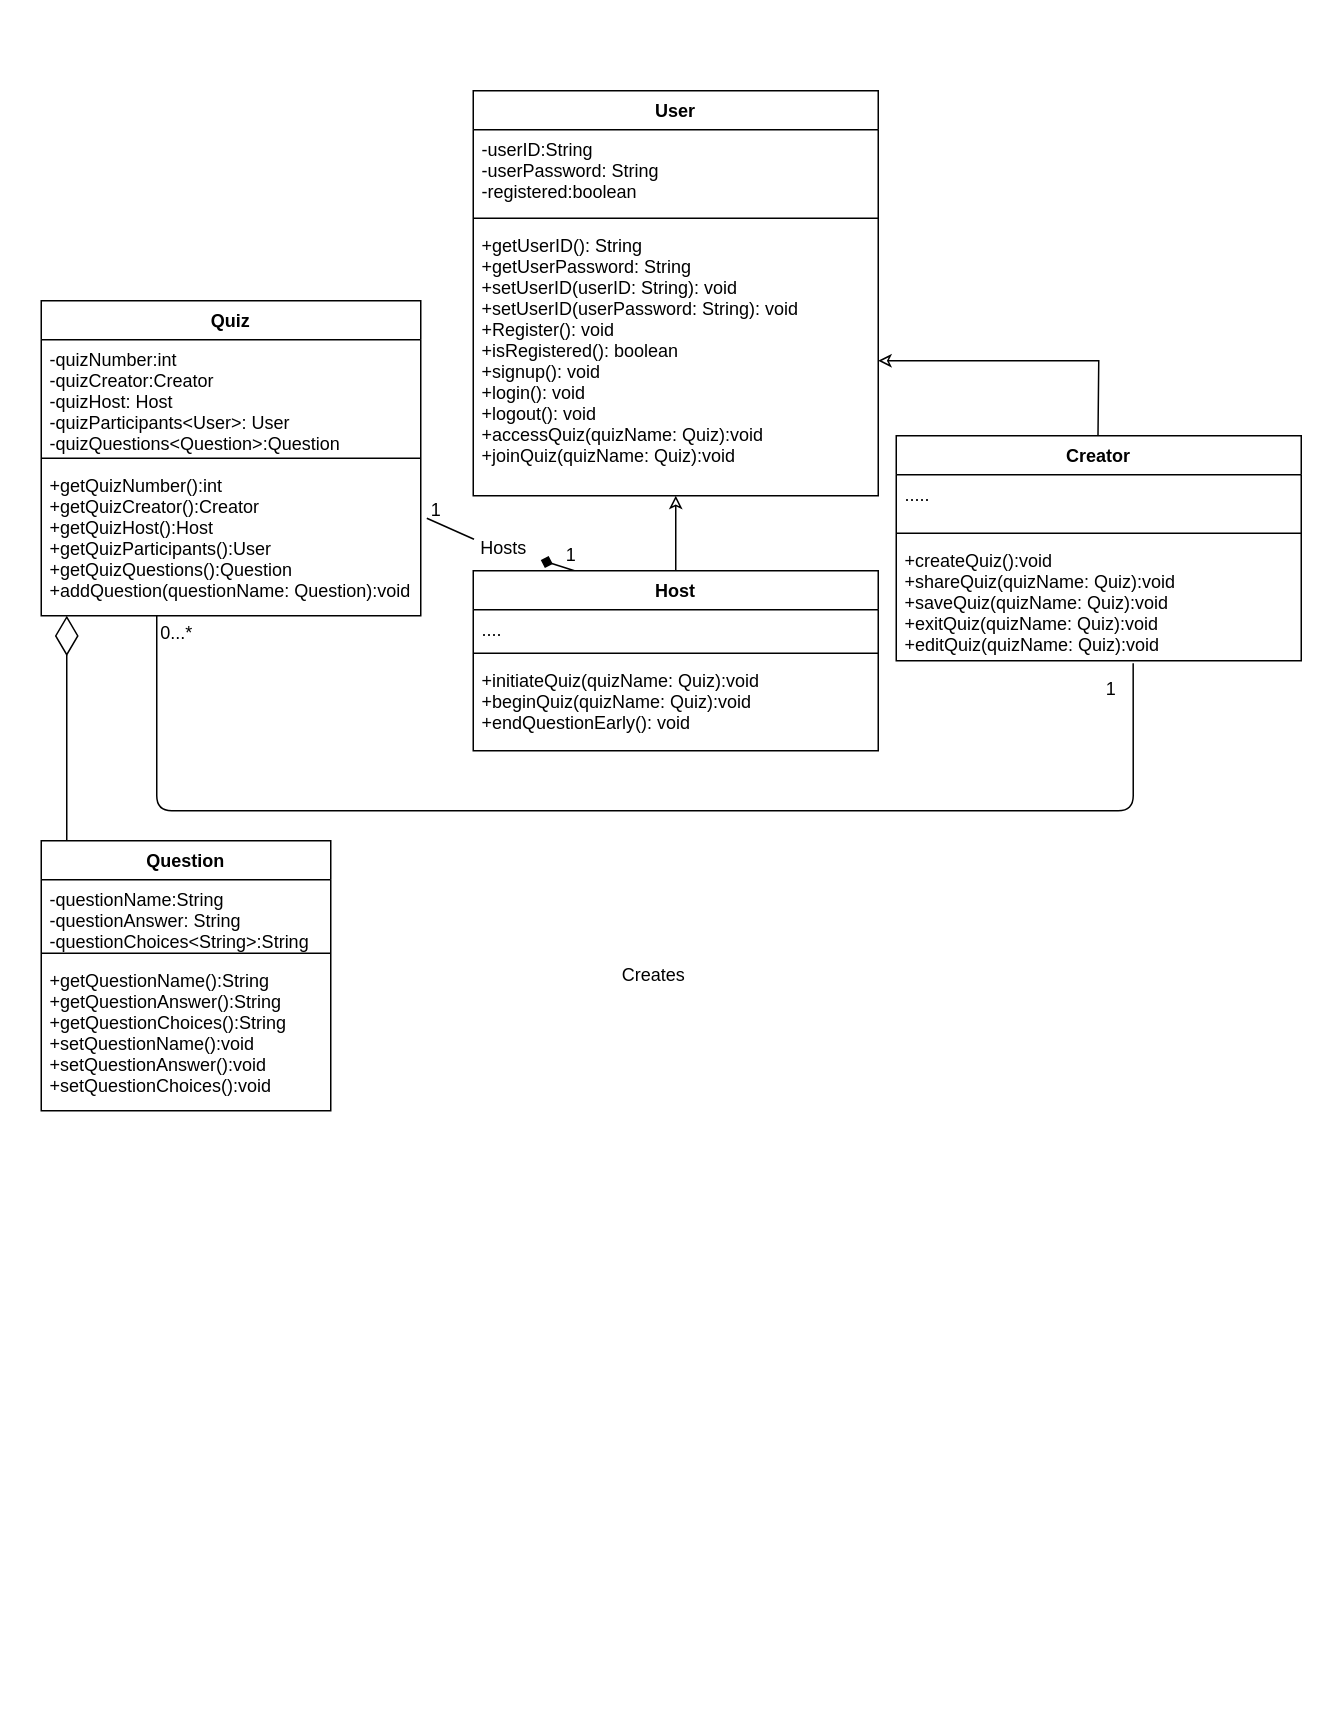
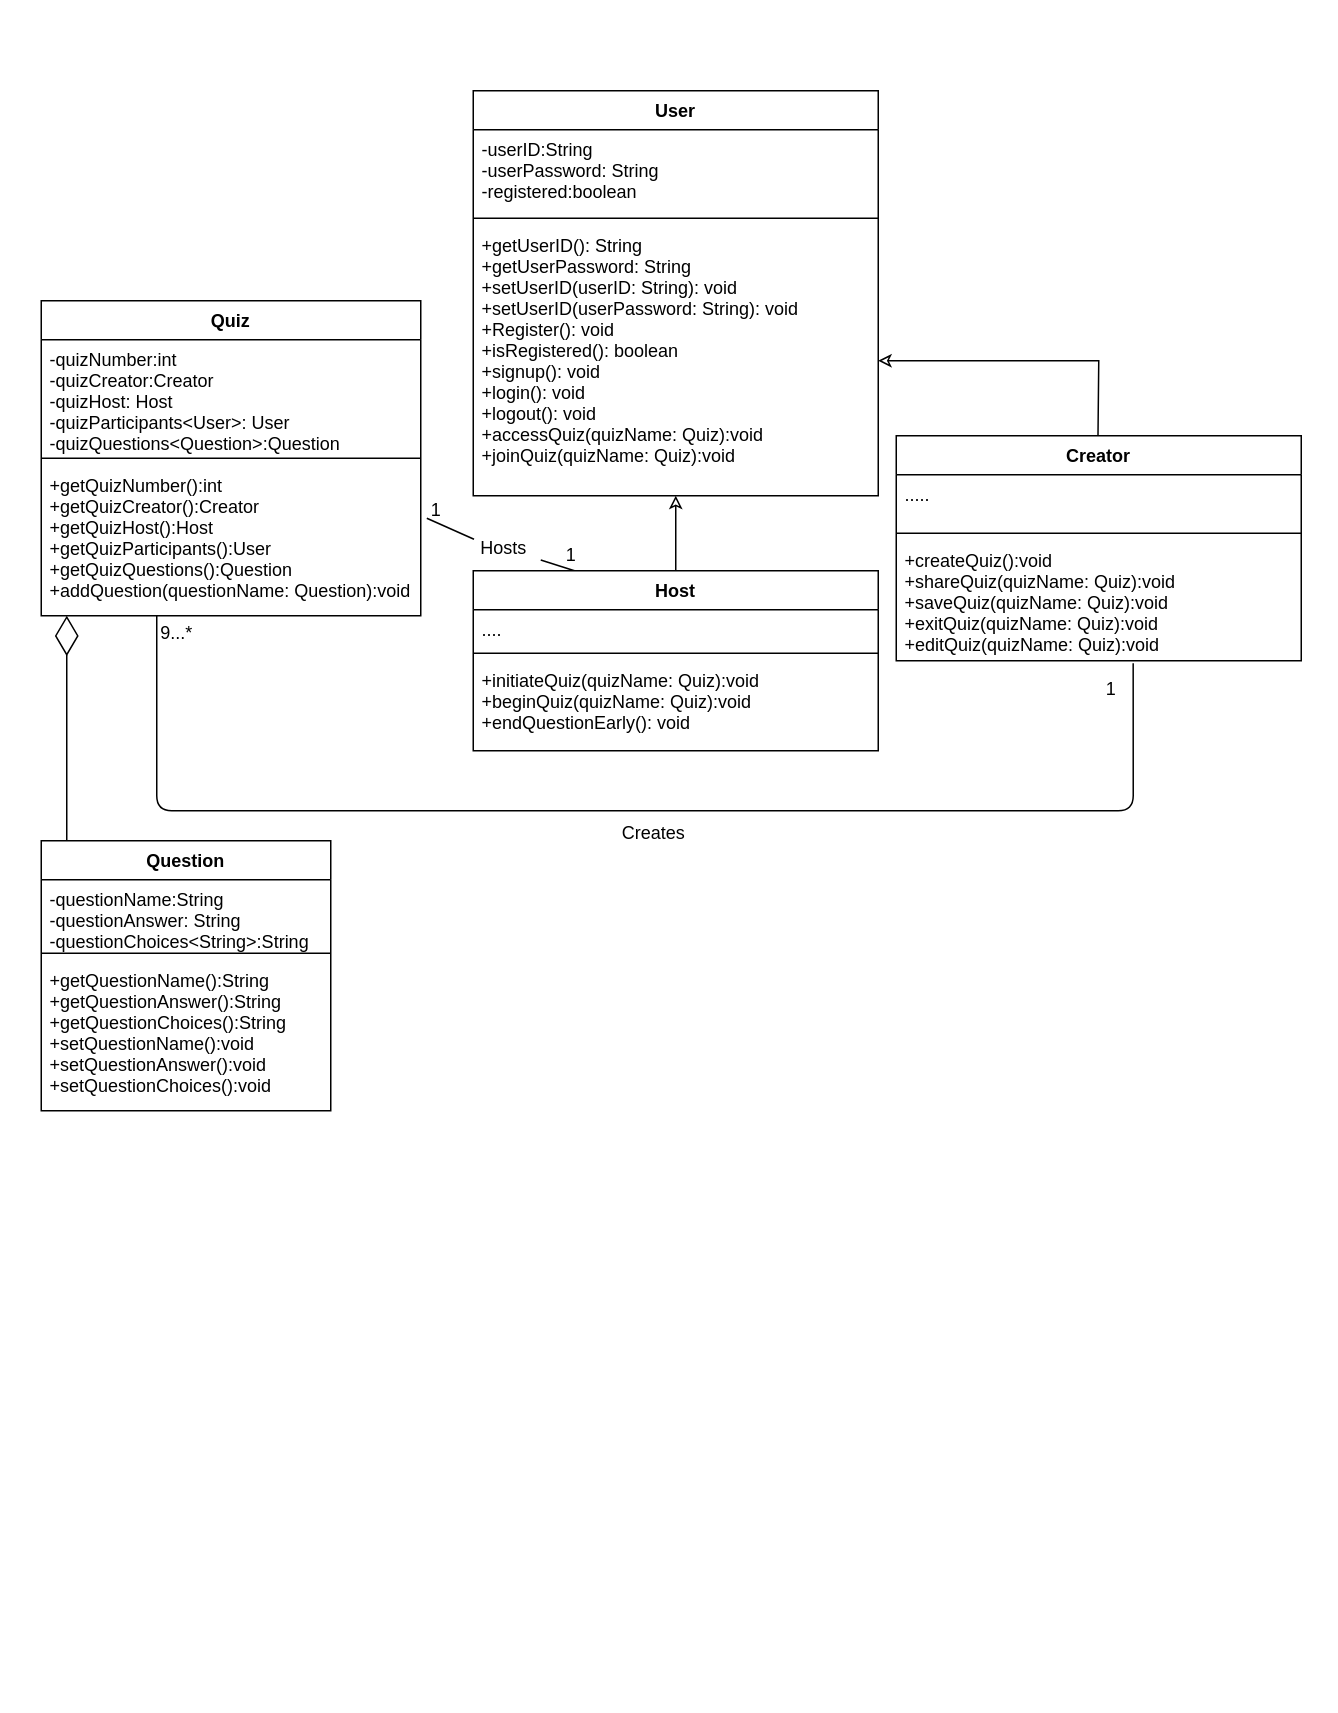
(553, 564) -> (548, 562)
(177, 634) -> (177, 634)
(653, 976) -> (653, 833)
